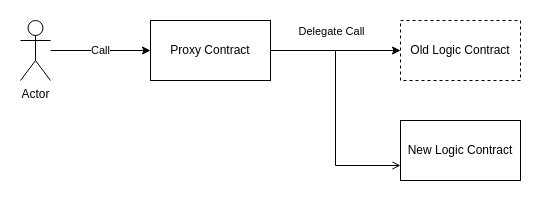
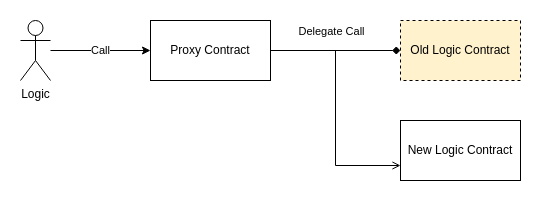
(392, 51) -> (392, 51)
(461, 51) -> (461, 51)
(36, 95) -> (36, 95)
